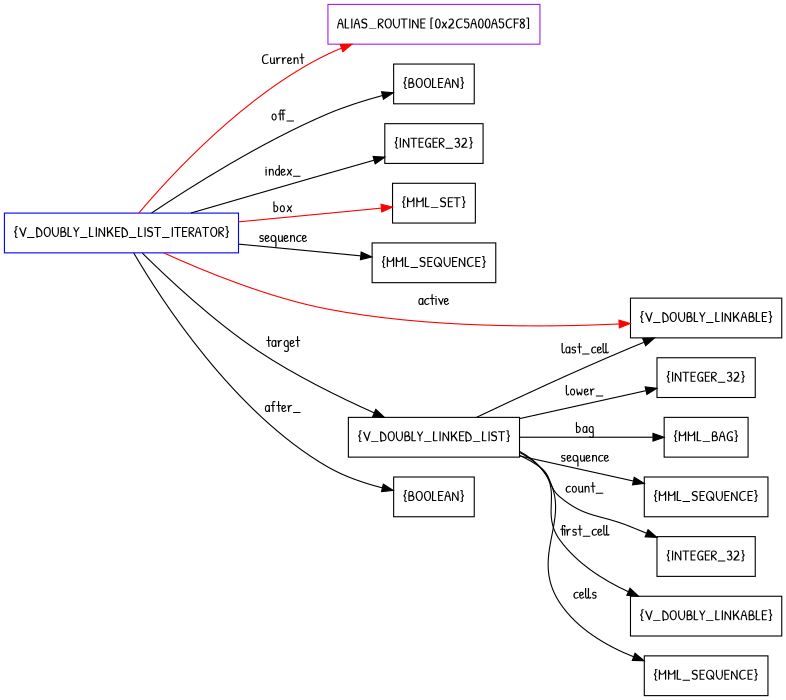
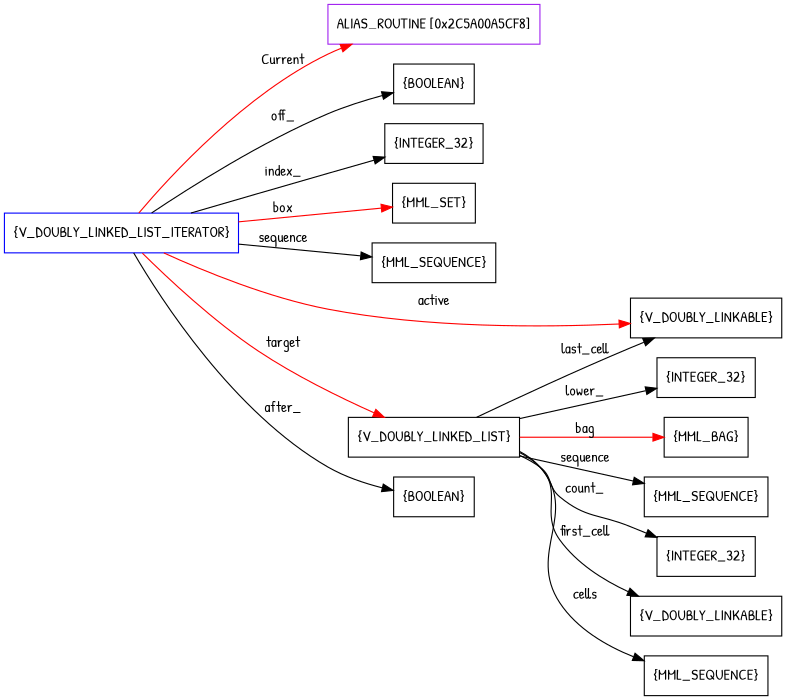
(250, 345) -> (250, 345)
(586, 437) -> (586, 437)
